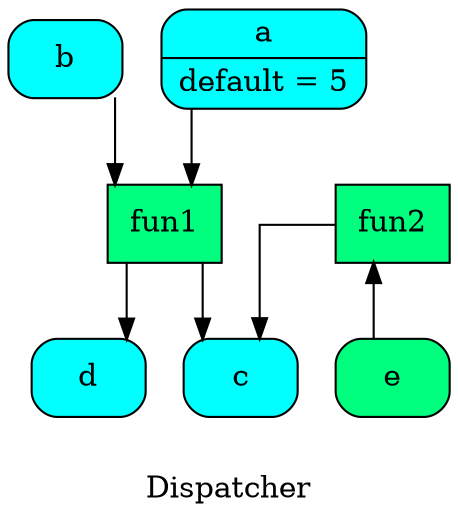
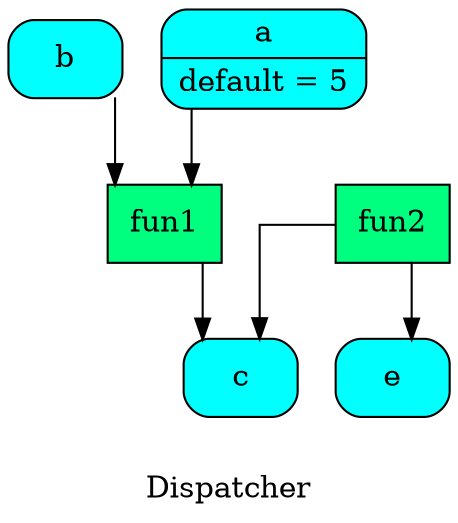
(374, 311) -> (412, 290)
(89, 378) -> none
(393, 378) -> (393, 378)
